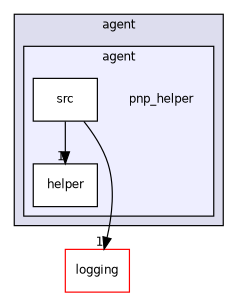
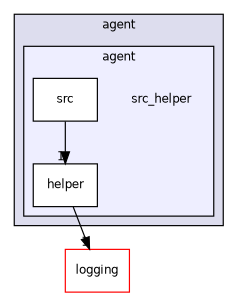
(162, 100) -> (162, 100)
(111, 176) -> (79, 223)
